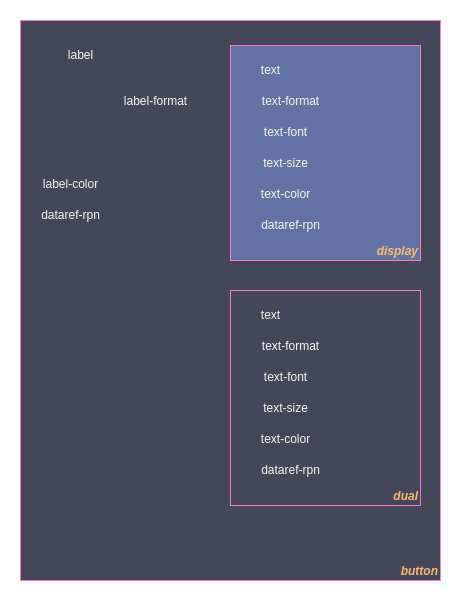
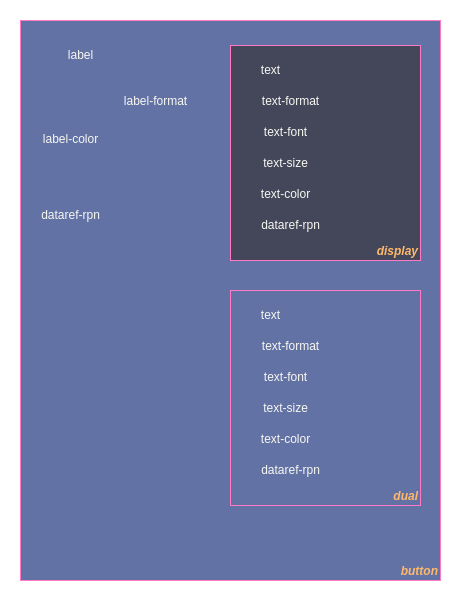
(326, 153) -> (326, 153)
(71, 185) -> (71, 140)
(326, 398) -> (326, 398)
(418, 570) -> (418, 570)
